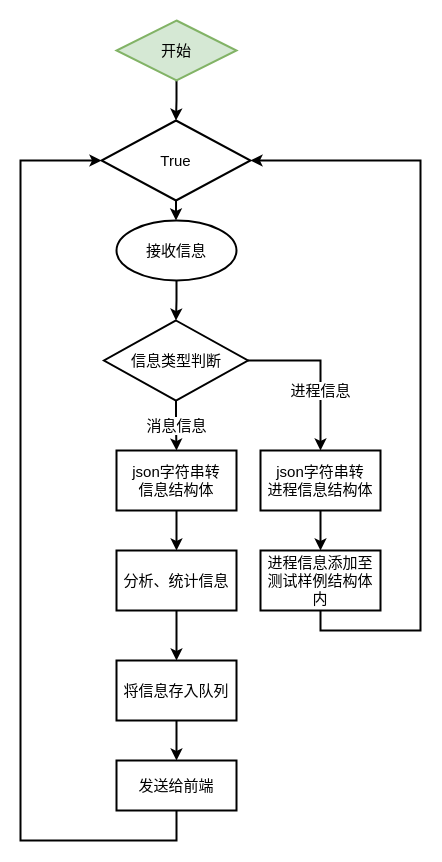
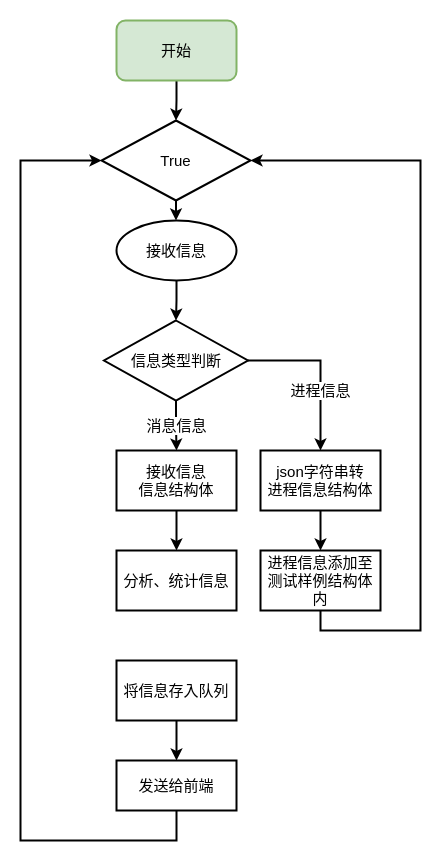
(177, 51) -> (177, 51)
(177, 481) -> (177, 481)
(177, 631) -> none
